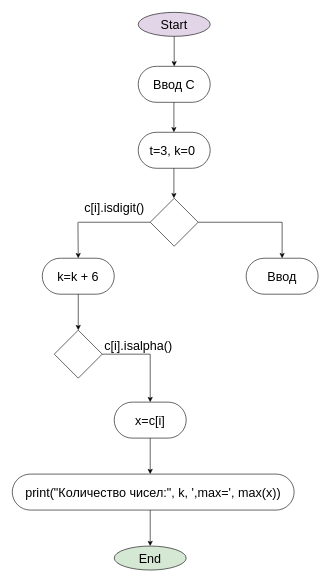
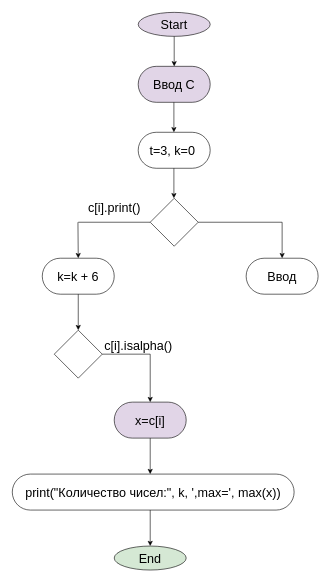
(174, 84) -> (174, 84)
(115, 207) -> (115, 207)
(150, 420) -> (150, 420)
